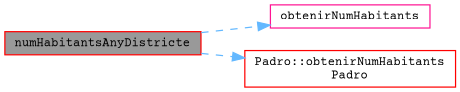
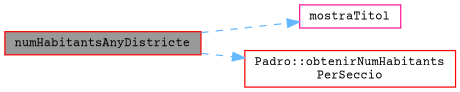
(350, 16) -> (350, 16)
(350, 69) -> (350, 69)
